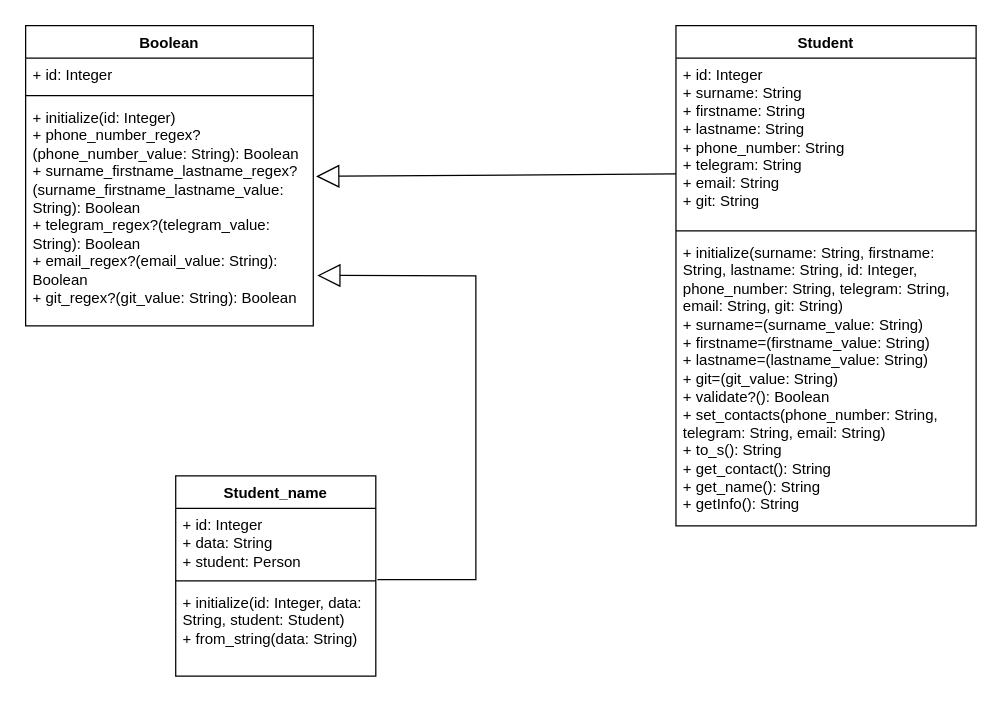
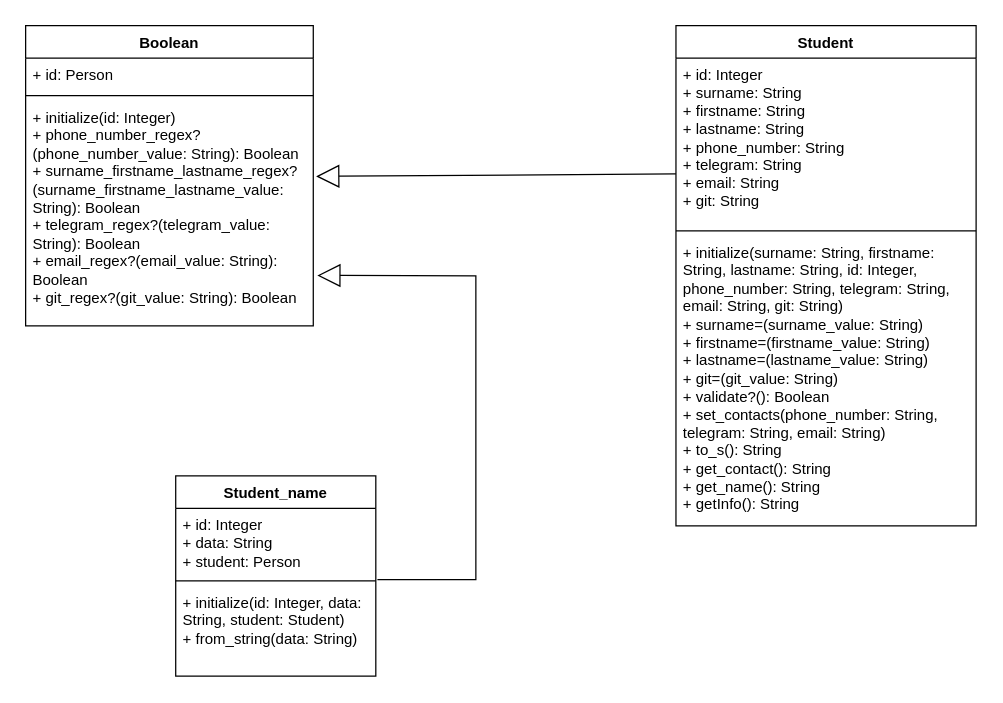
(80, 76) -> (76, 76)
